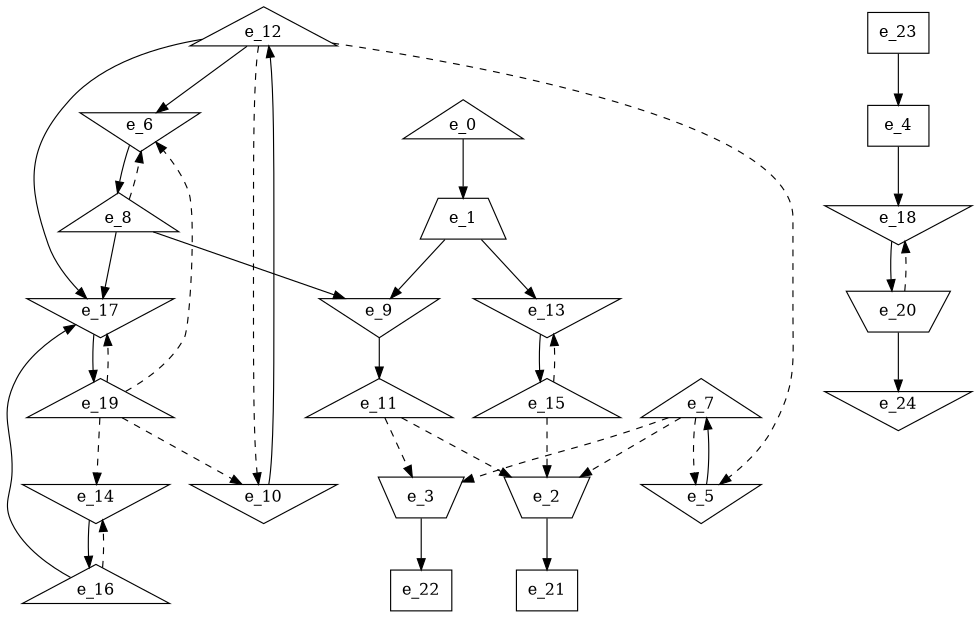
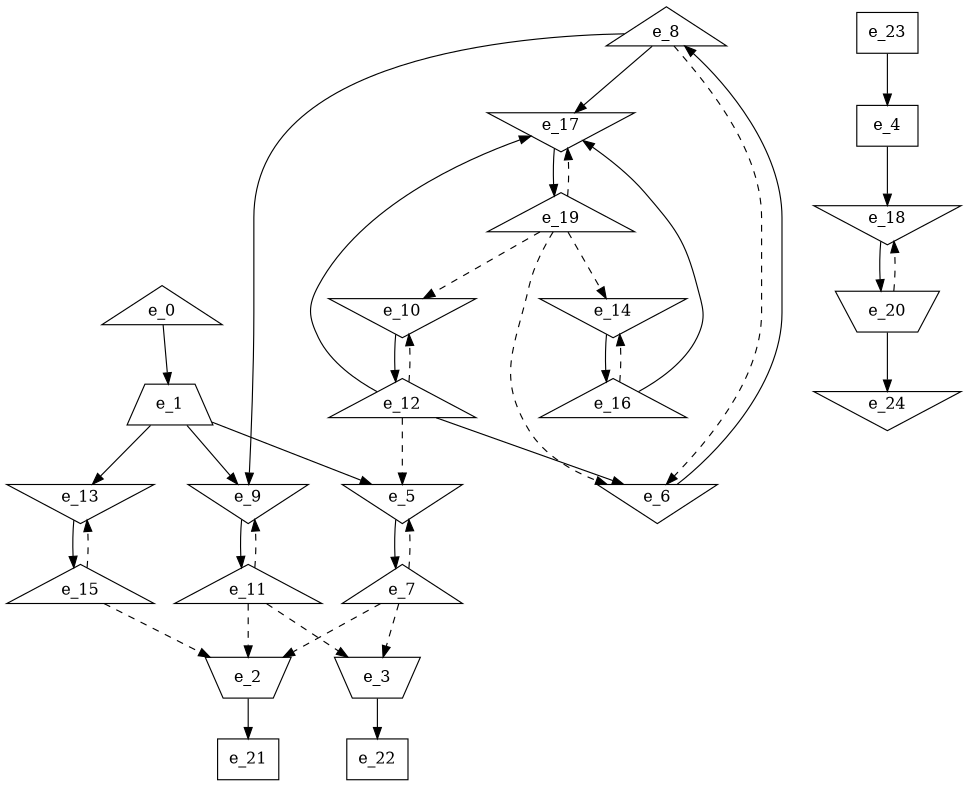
none -> (287, 451)
none -> (256, 550)
